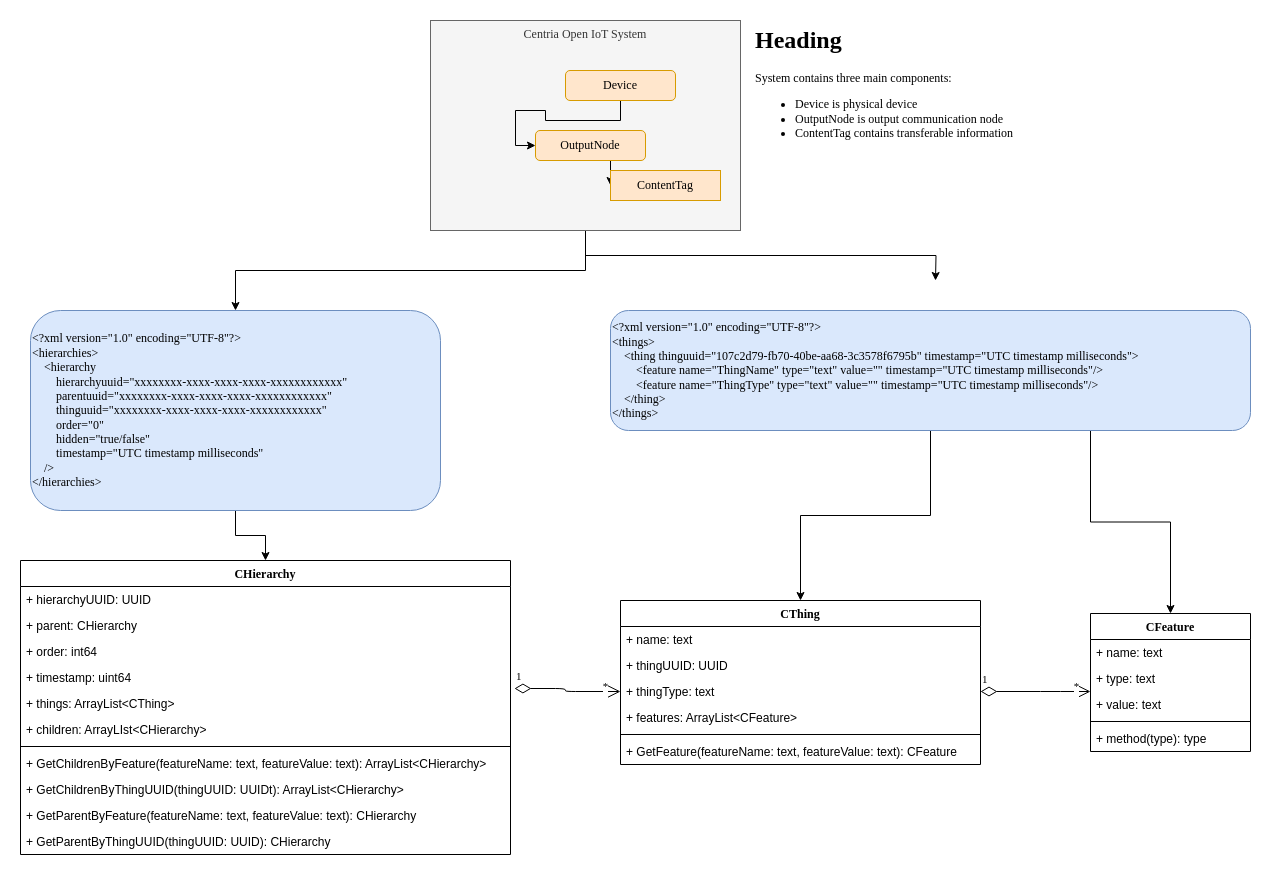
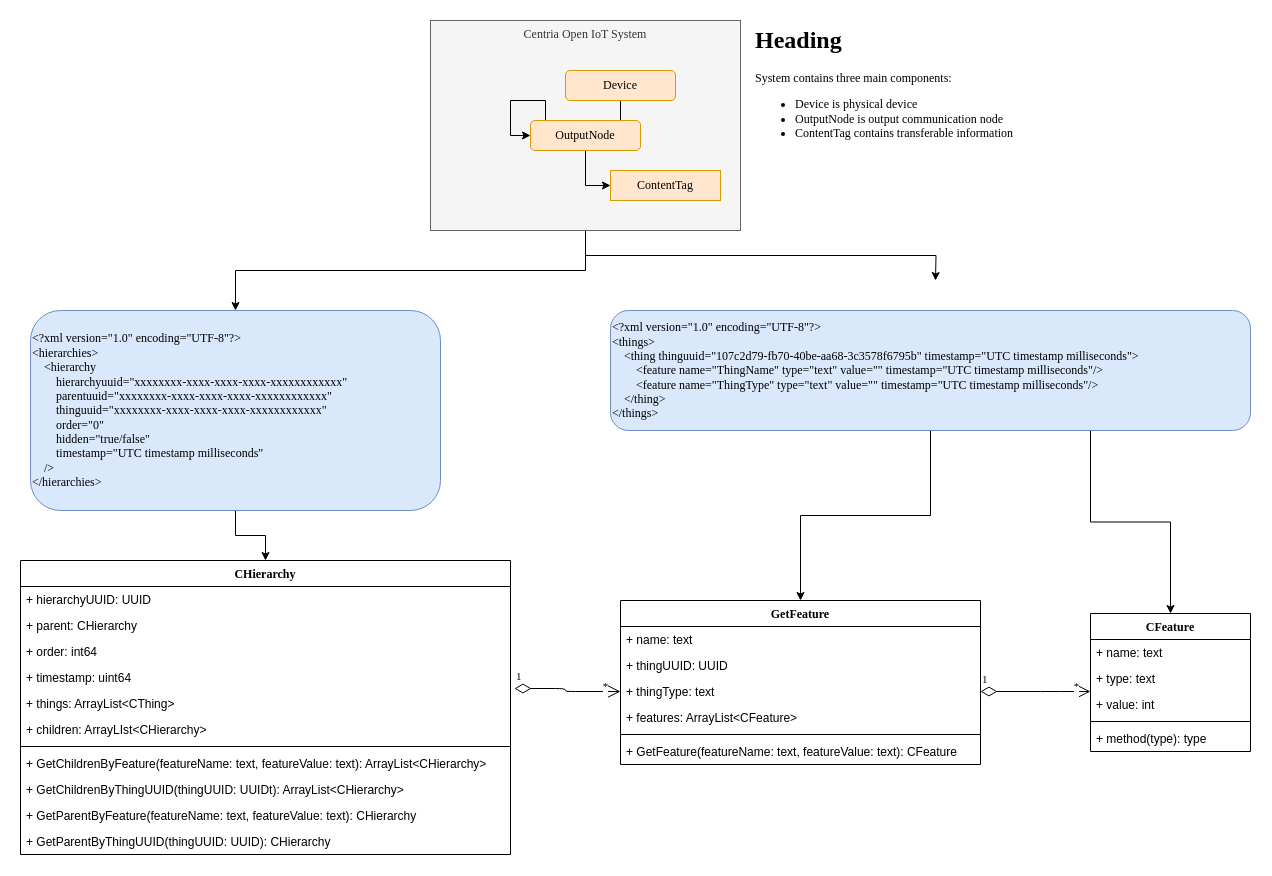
(591, 146) -> (586, 136)
(800, 614) -> (800, 614)
(1133, 705) -> (1129, 705)
